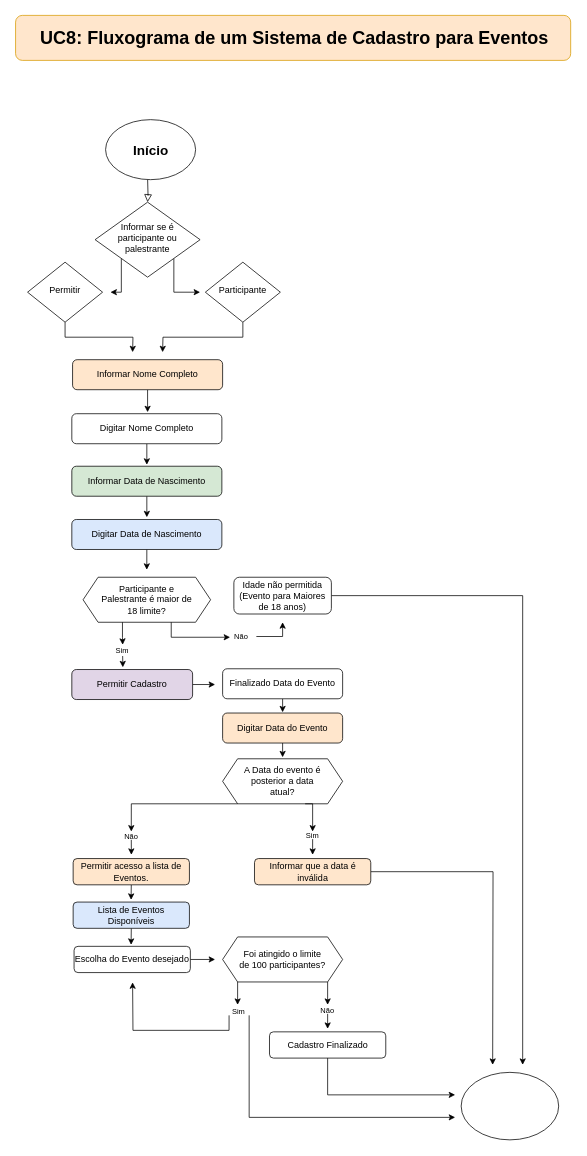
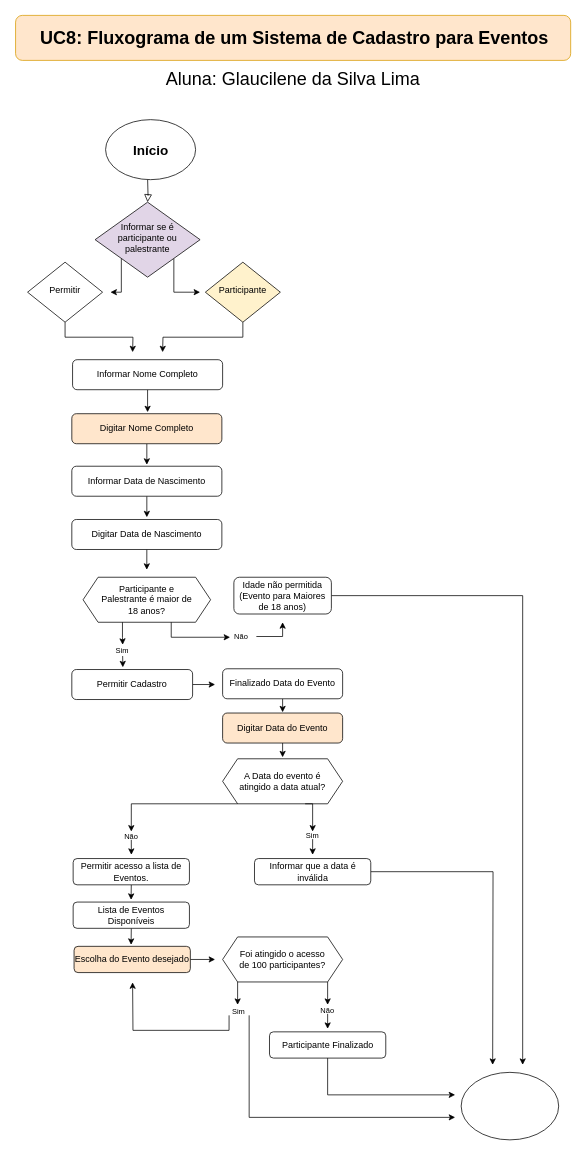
none -> (293, 79)
(147, 240) -> (147, 240)
(243, 292) -> (243, 292)
(147, 375) -> (147, 375)
(147, 429) -> (147, 429)
(147, 481) -> (147, 481)
(147, 534) -> (147, 534)
(147, 600) -> (147, 600)
(132, 684) -> (132, 684)
(282, 781) -> (282, 781)
(131, 872) -> (131, 872)
(312, 872) -> (312, 872)
(131, 915) -> (131, 915)
(132, 959) -> (132, 959)
(282, 960) -> (282, 960)
(328, 1045) -> (328, 1045)
